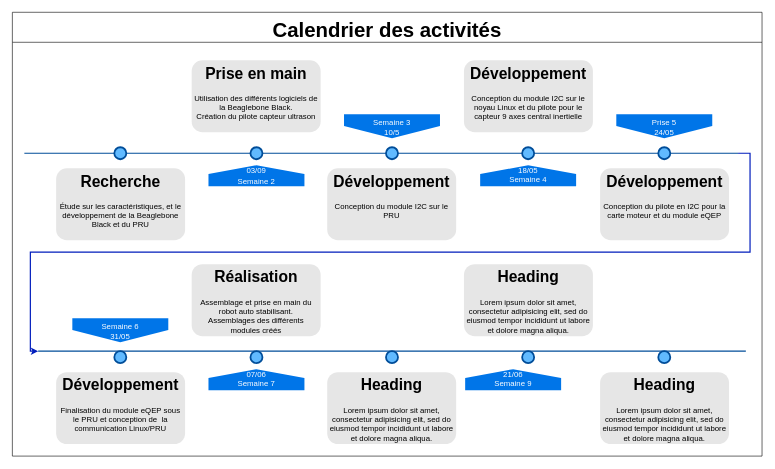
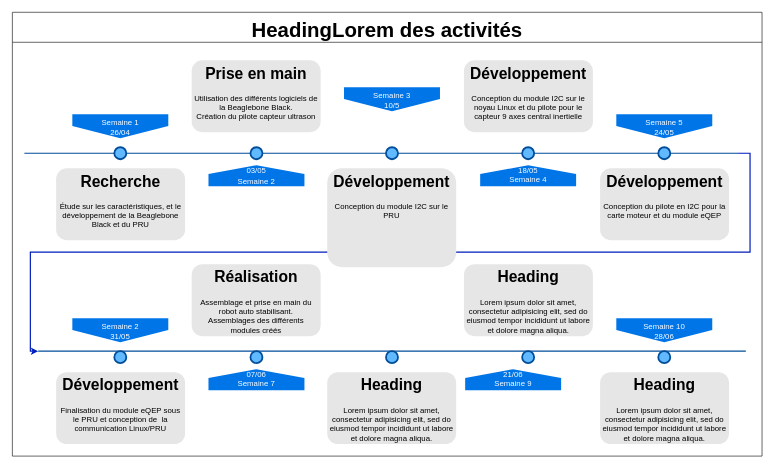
(387, 30) -> (387, 30)
none -> (120, 126)
(392, 126) -> (392, 99)
(665, 128) -> (665, 128)
(257, 175) -> (257, 175)
(392, 204) -> (392, 218)
none -> (665, 330)
(120, 332) -> (120, 332)
